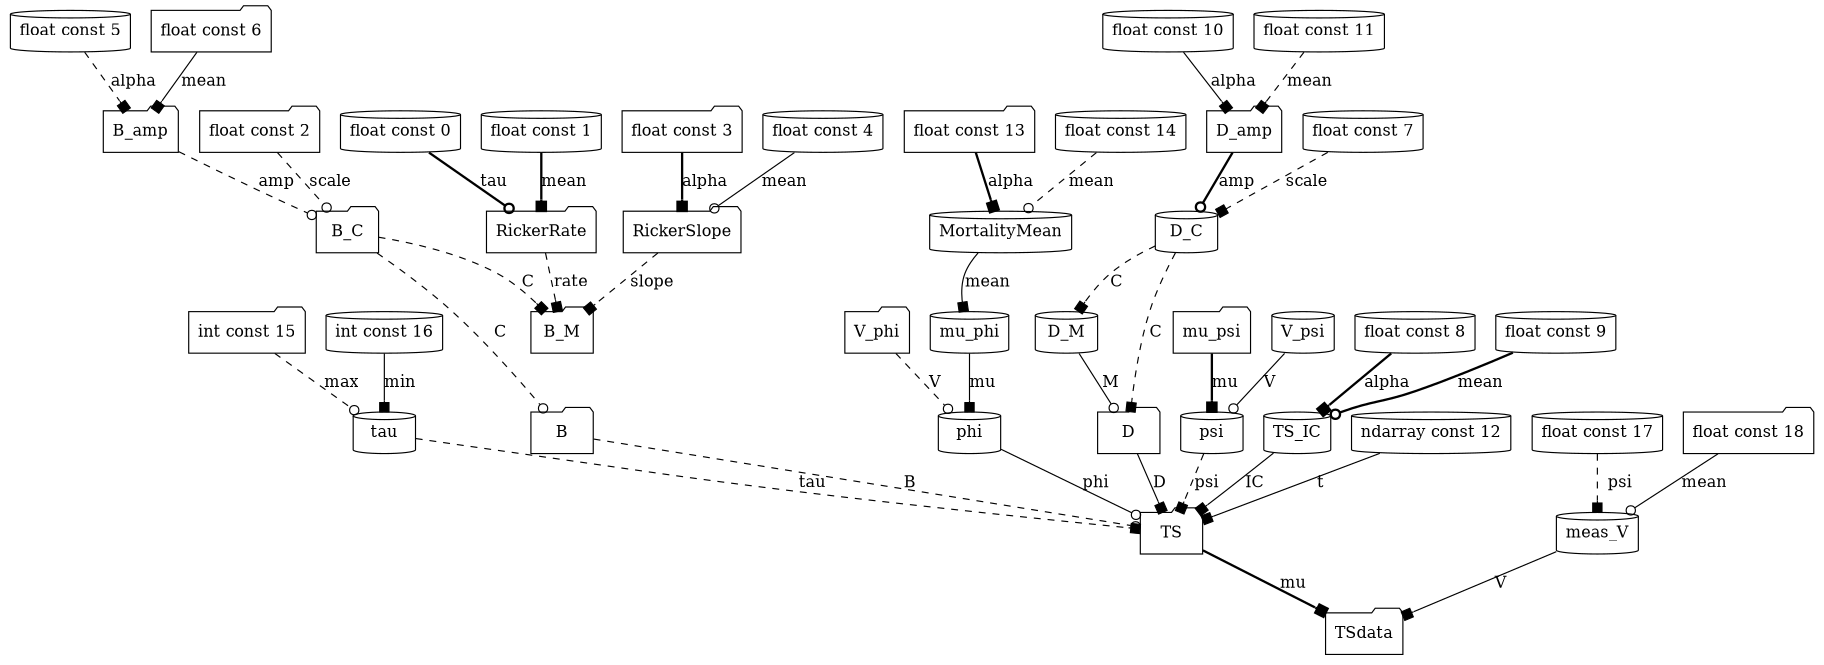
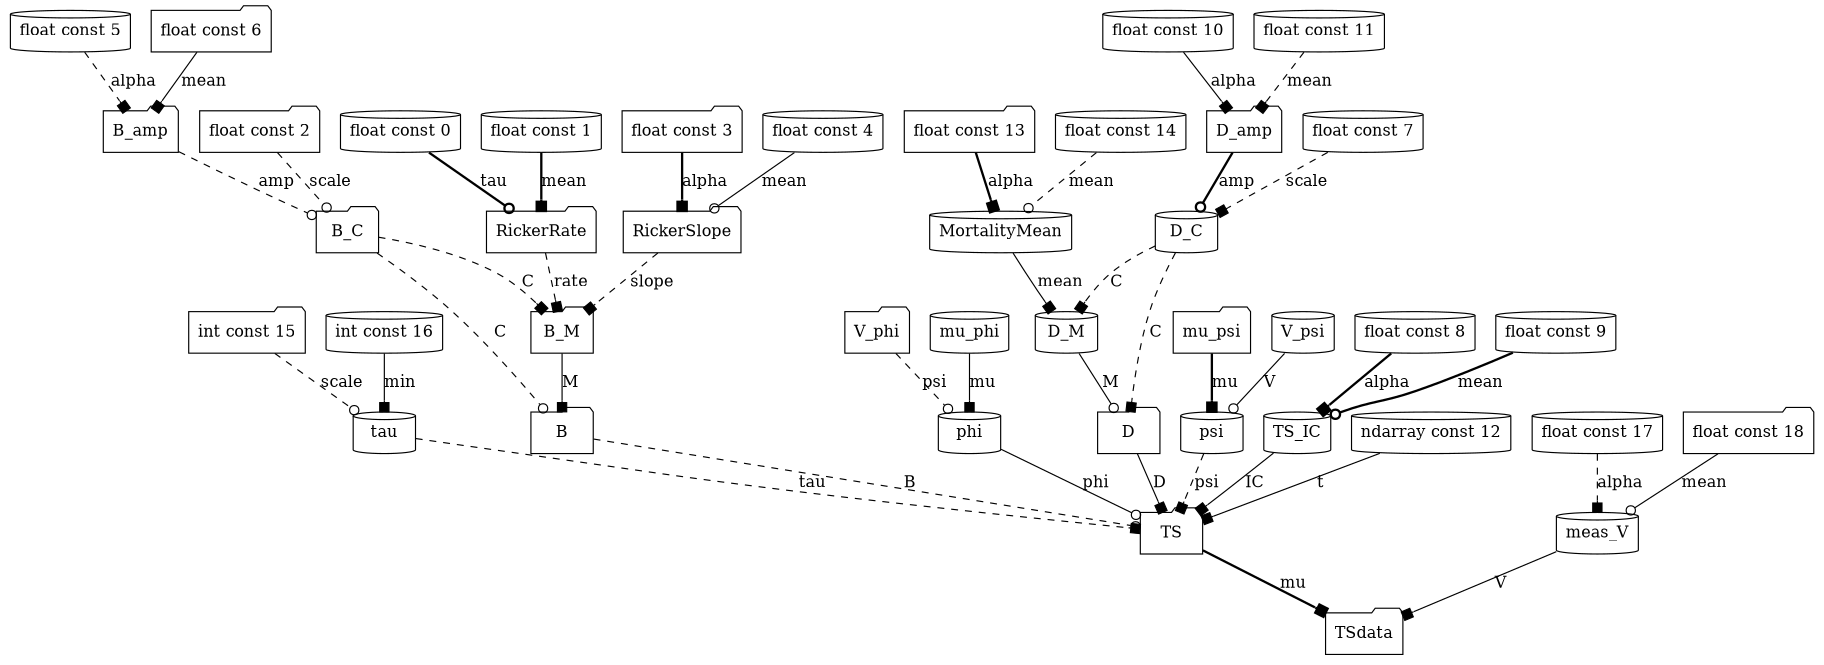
(965, 275) -> (1029, 278)
none -> (562, 377)
(342, 383) -> (342, 383)
(935, 383) -> (935, 383)
(1620, 483) -> (1620, 483)
